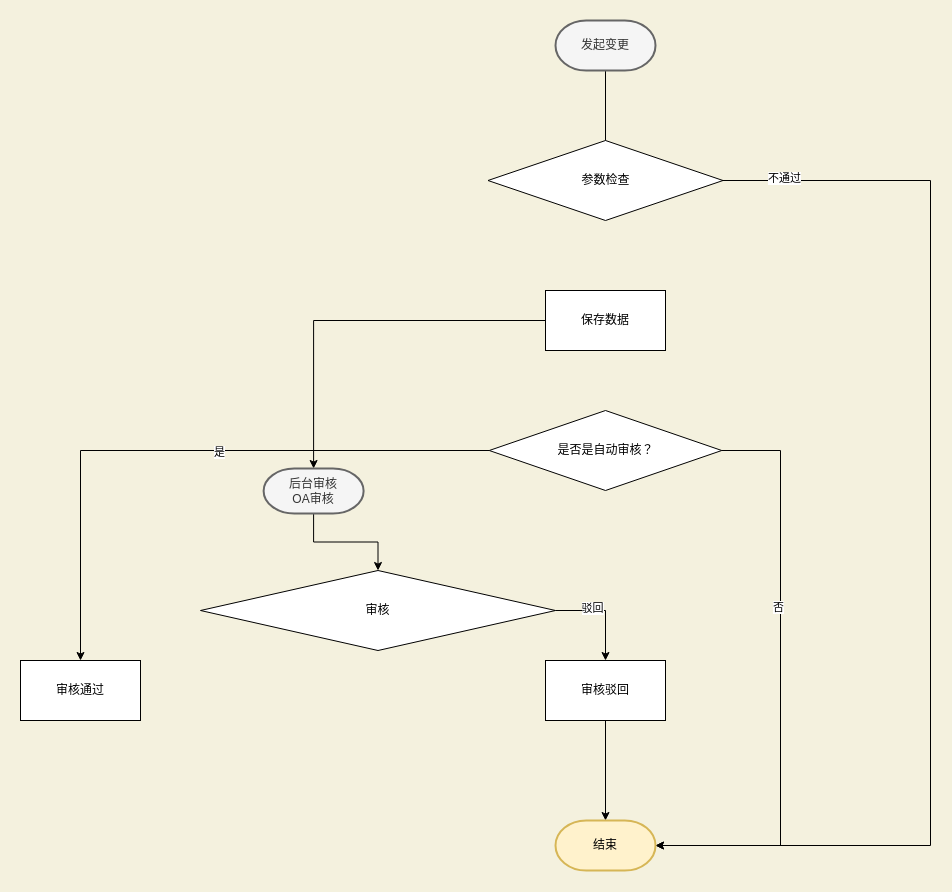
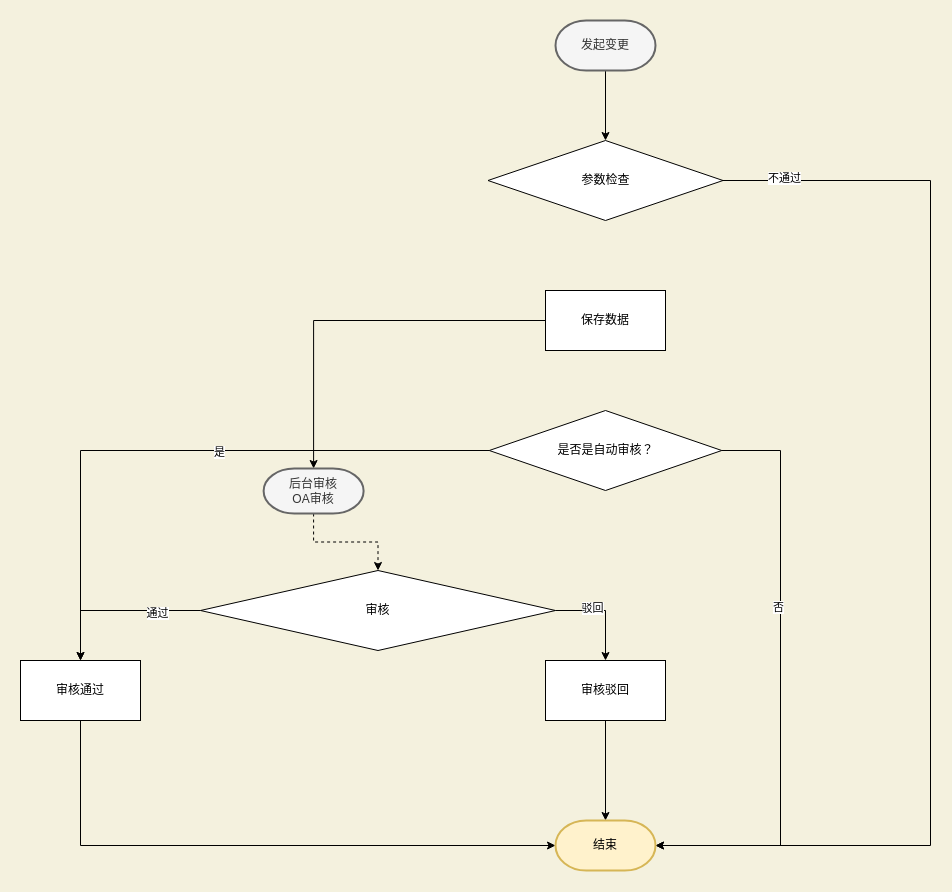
(606, 134) -> (606, 132)
(343, 542) -> (343, 542)
none -> (142, 611)
none -> (252, 846)
